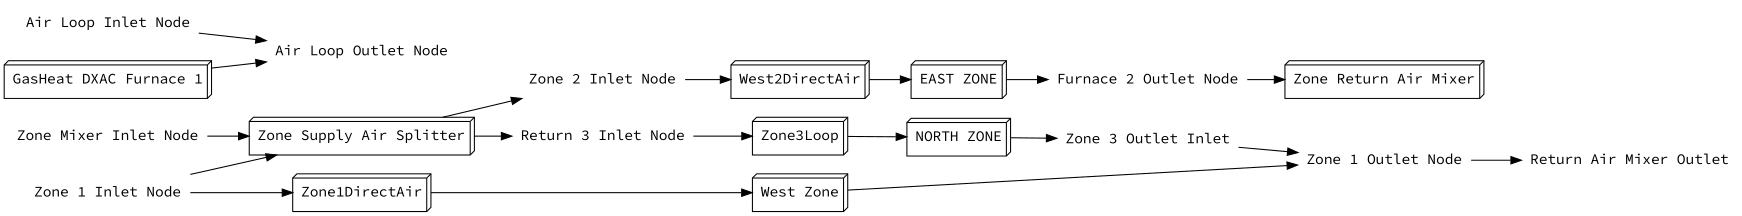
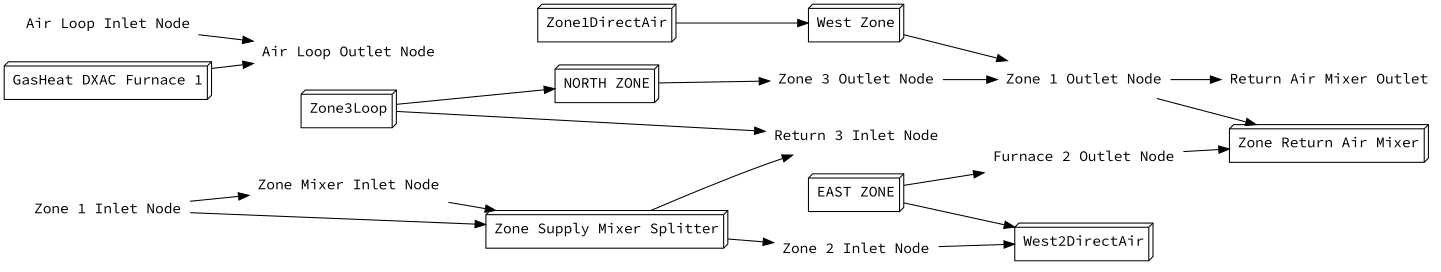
(885, 80) -> (954, 214)
none -> (1201, 110)
(362, 136) -> (607, 229)
(717, 136) -> (575, 121)
(1148, 139) -> (856, 80)
(236, 193) -> (214, 199)
